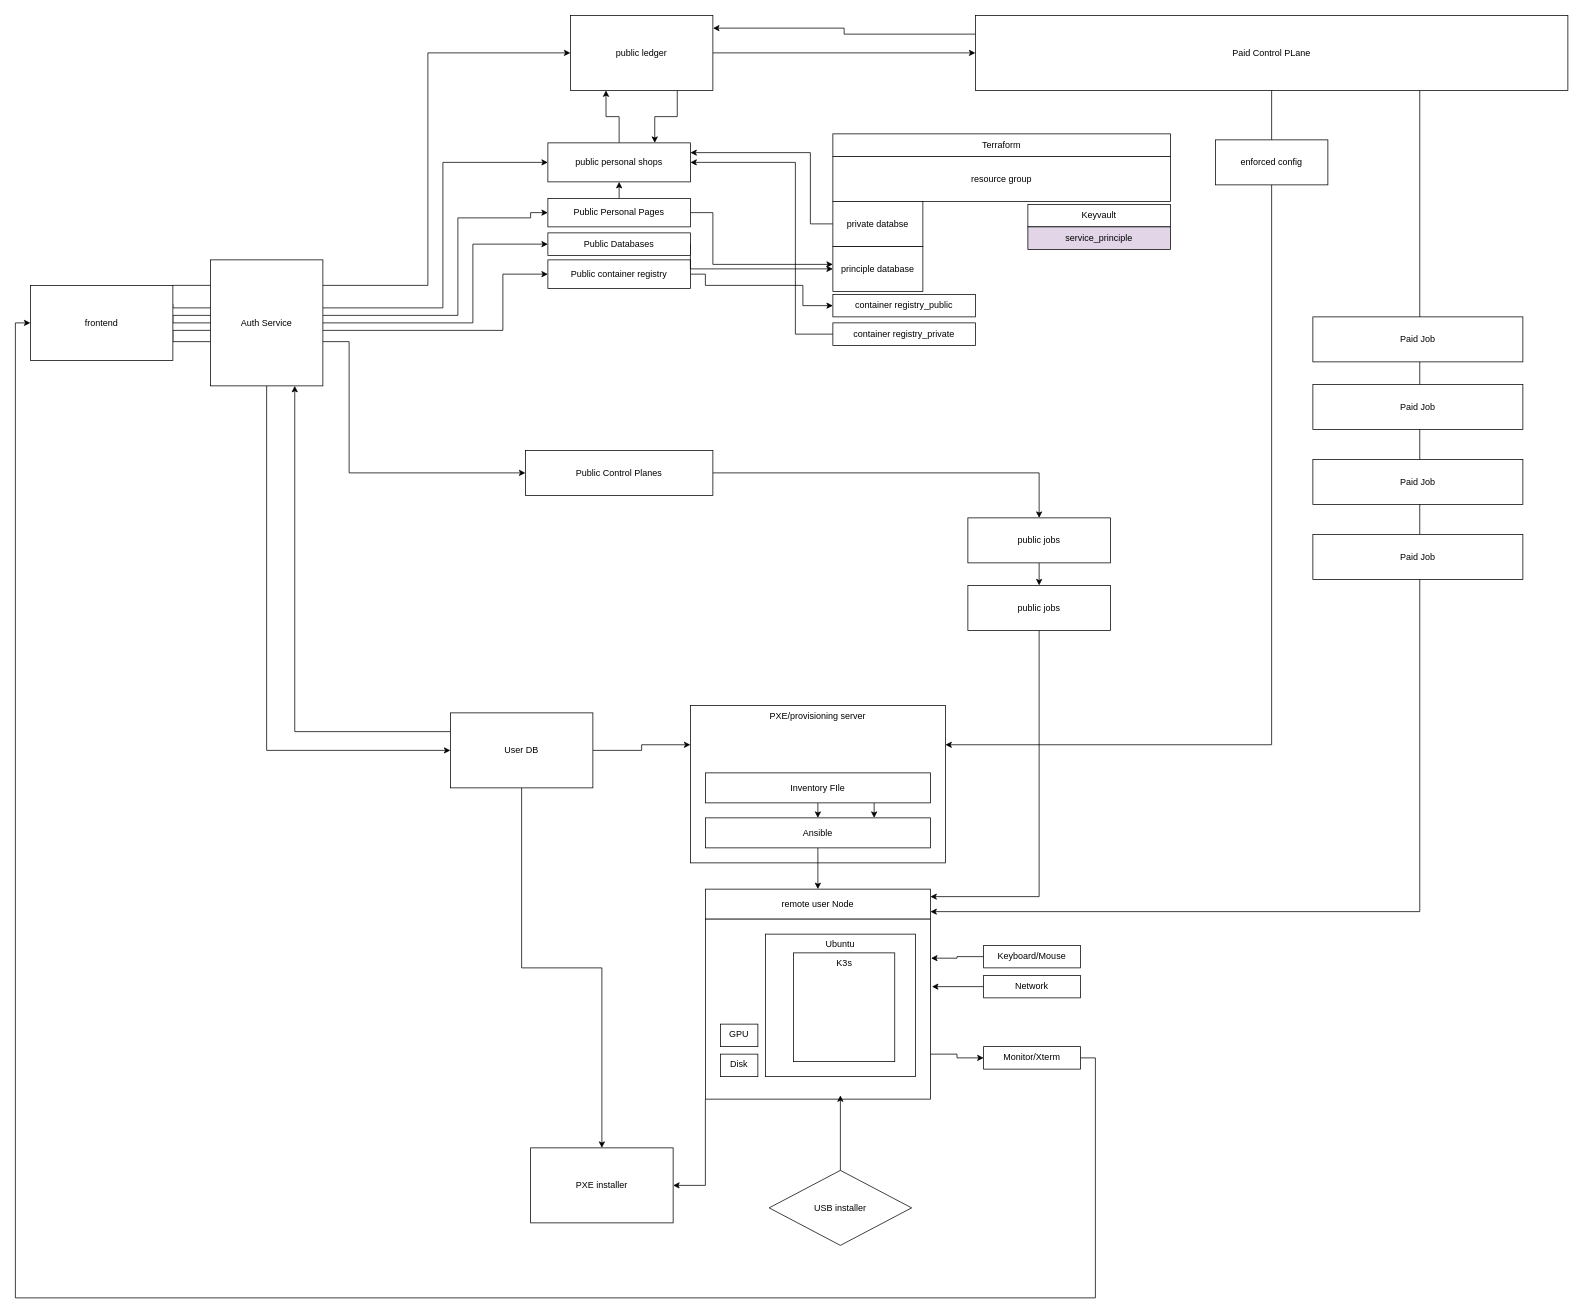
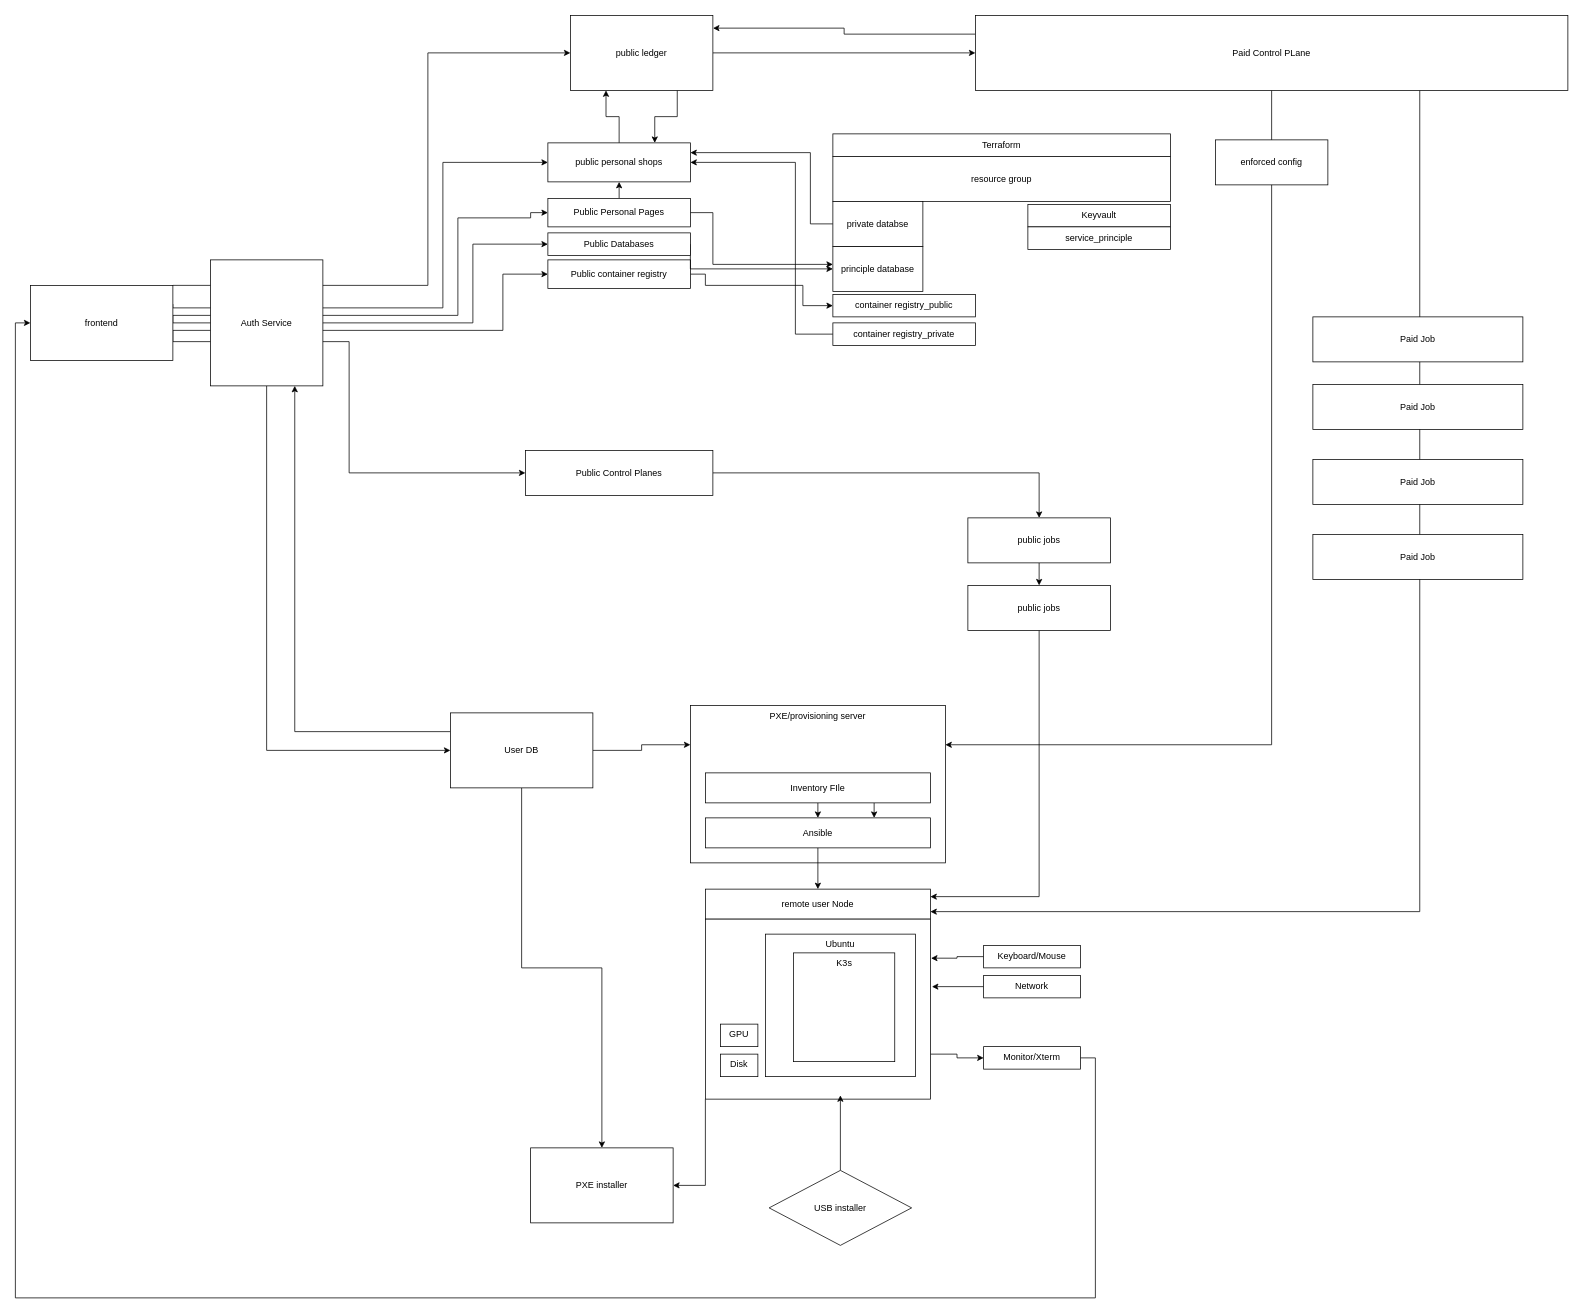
(1099, 238) -> (1099, 238)
